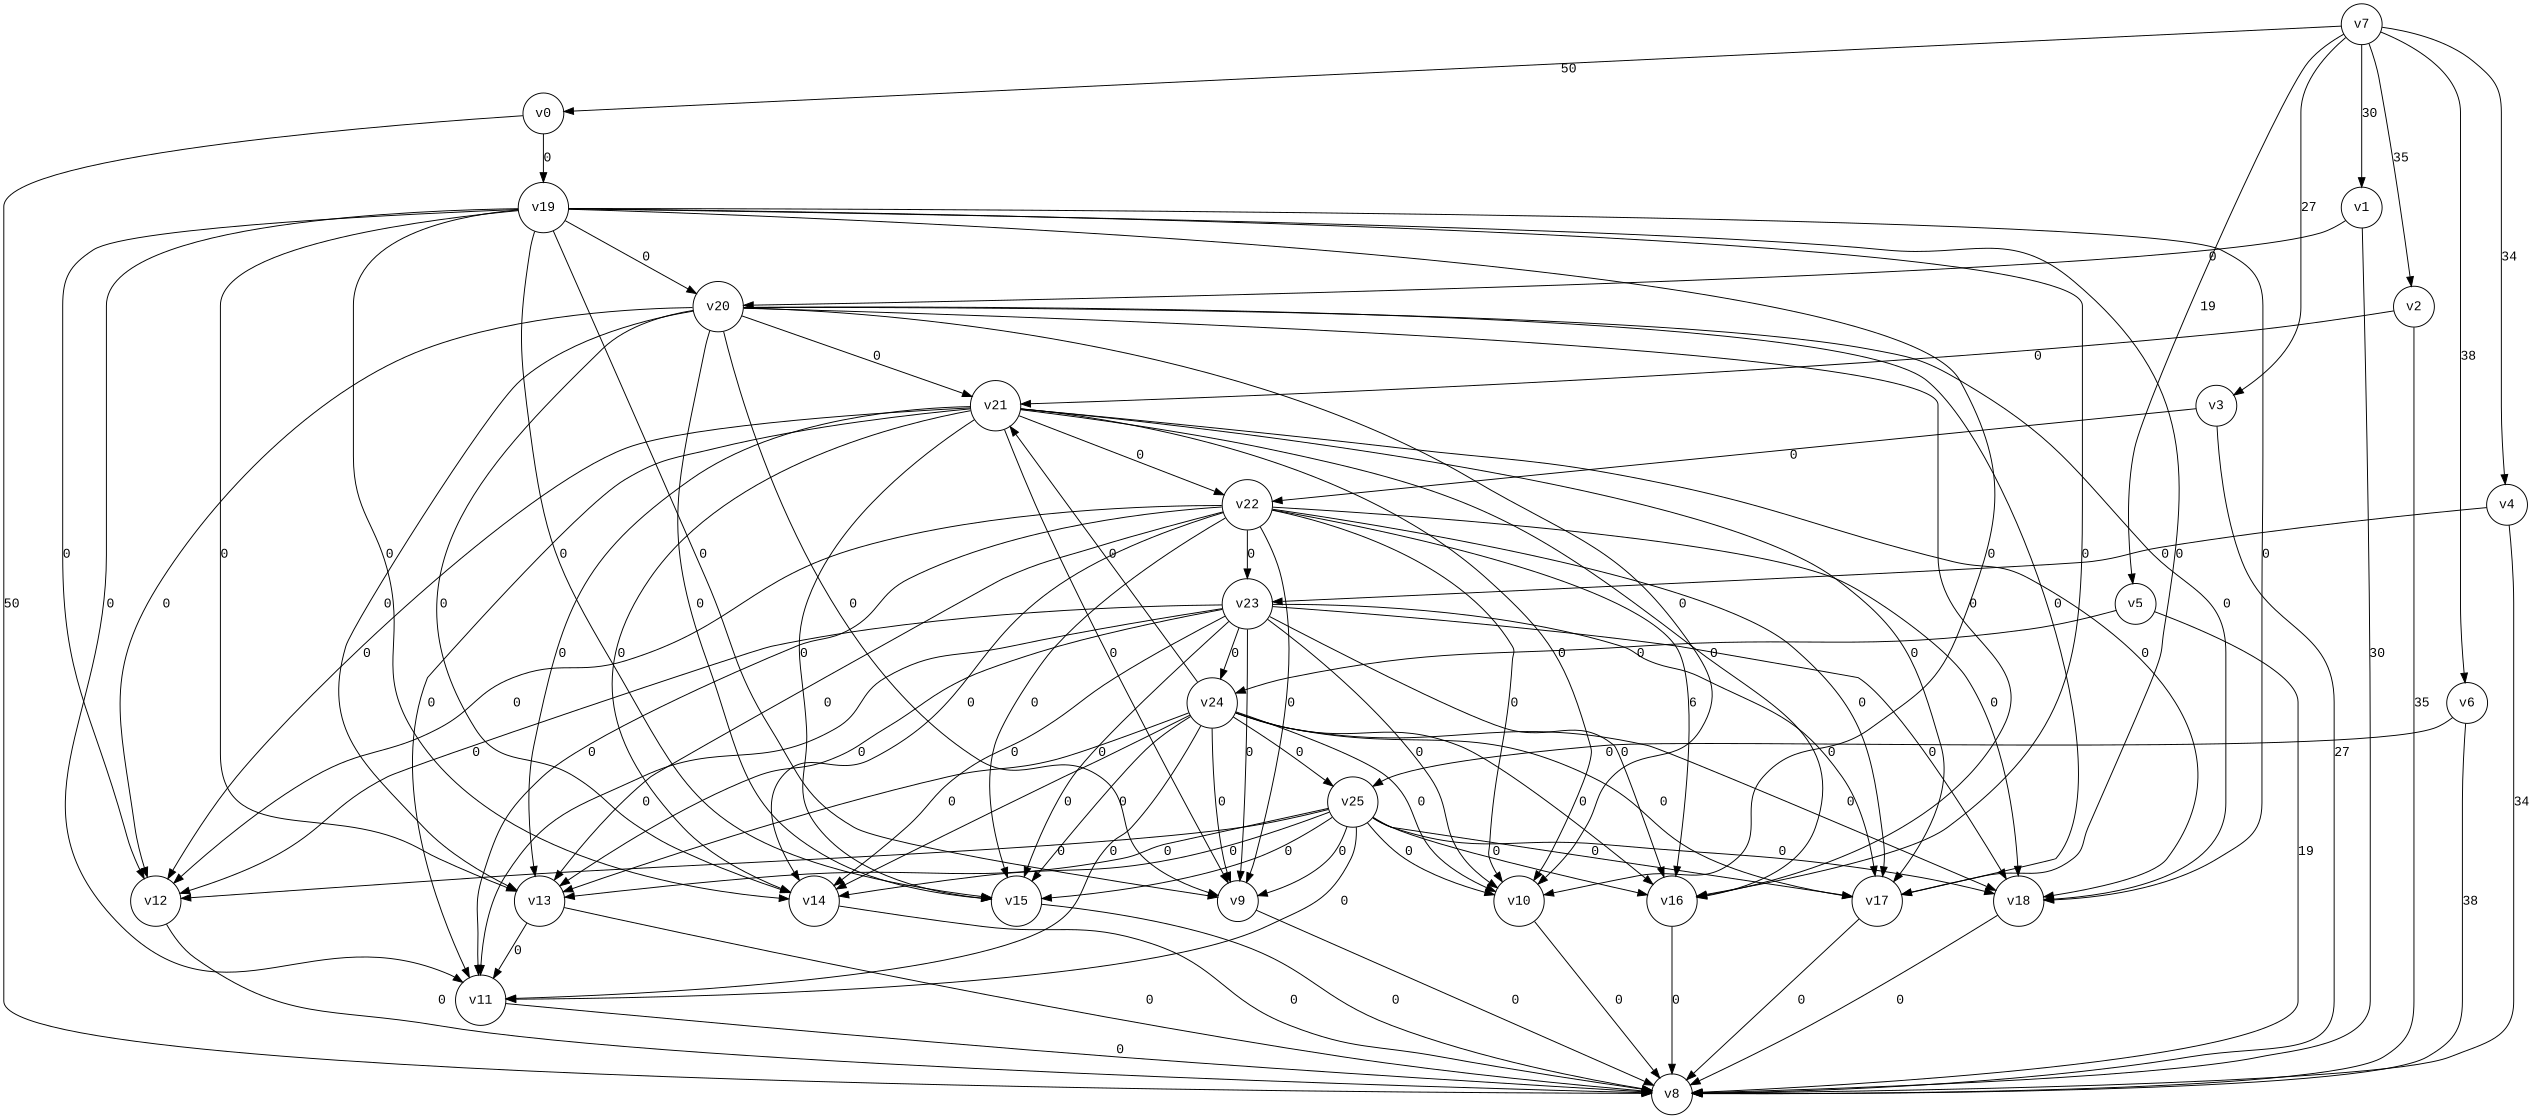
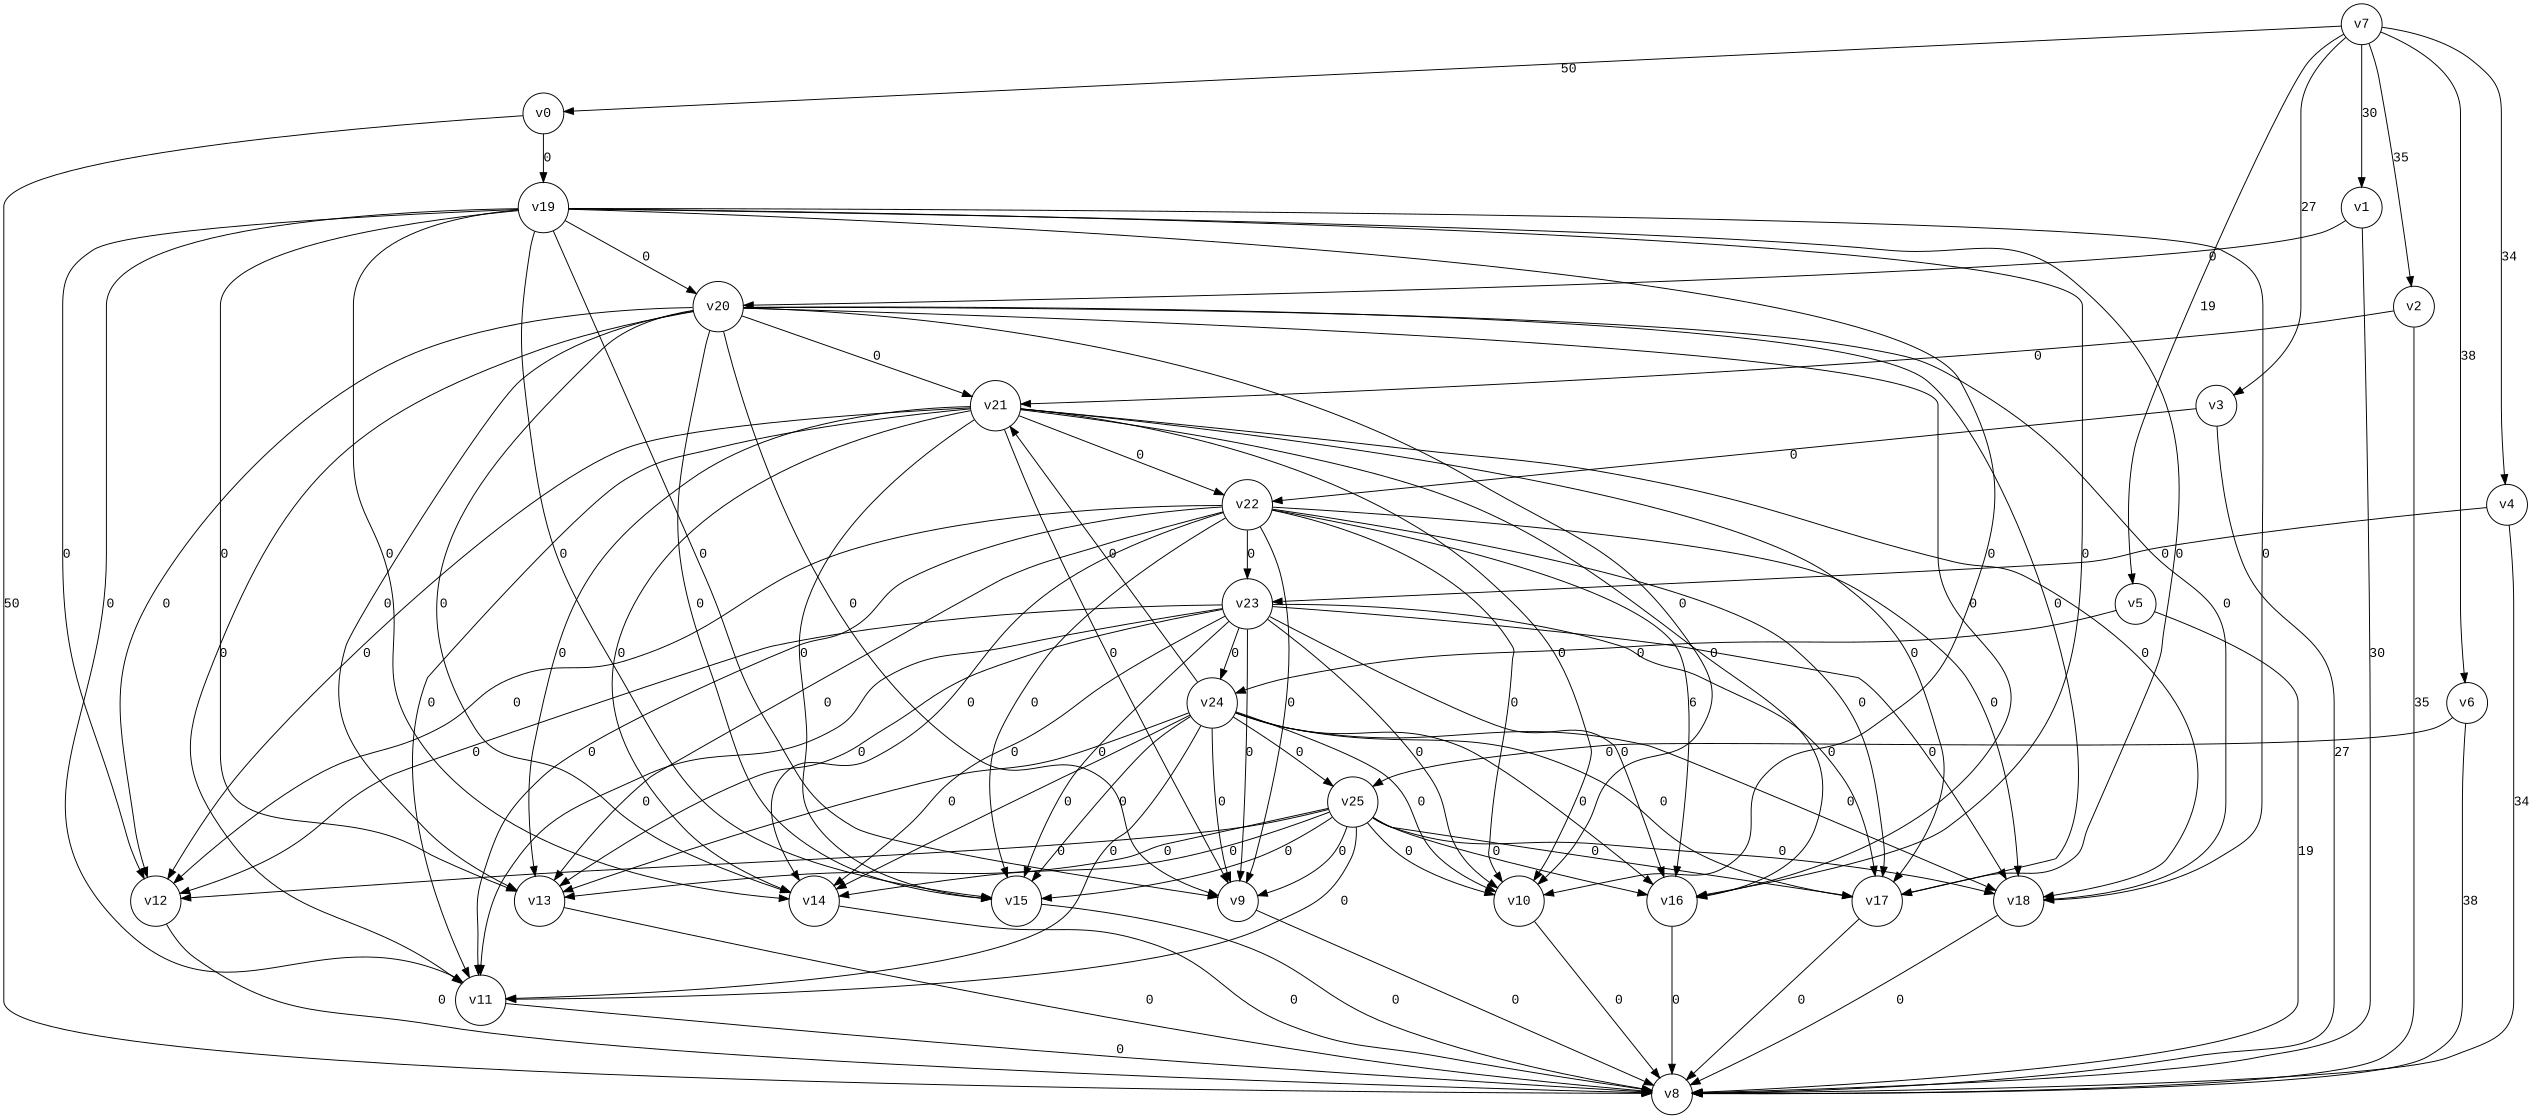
(513, 947) -> (249, 584)
